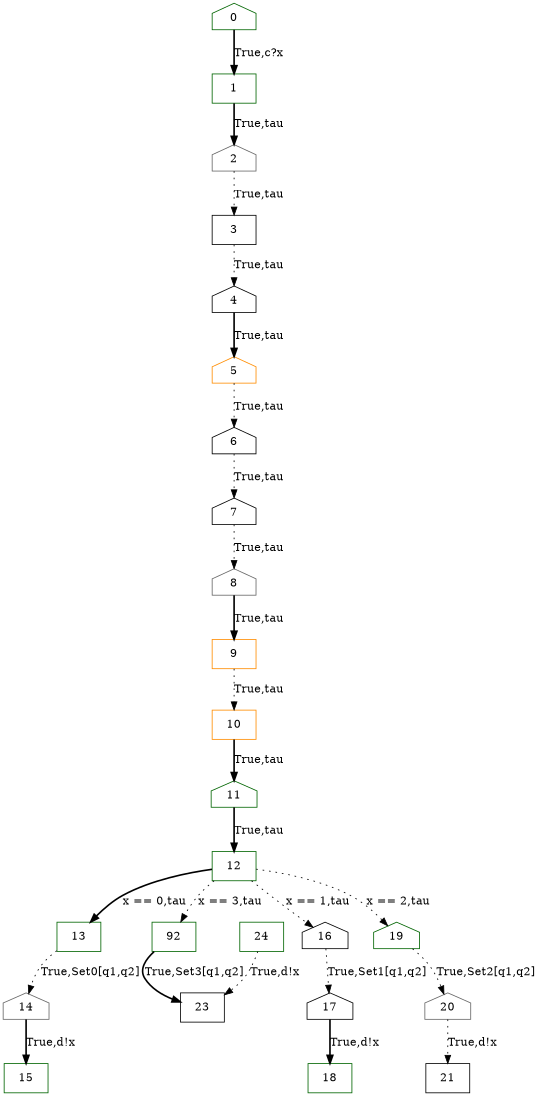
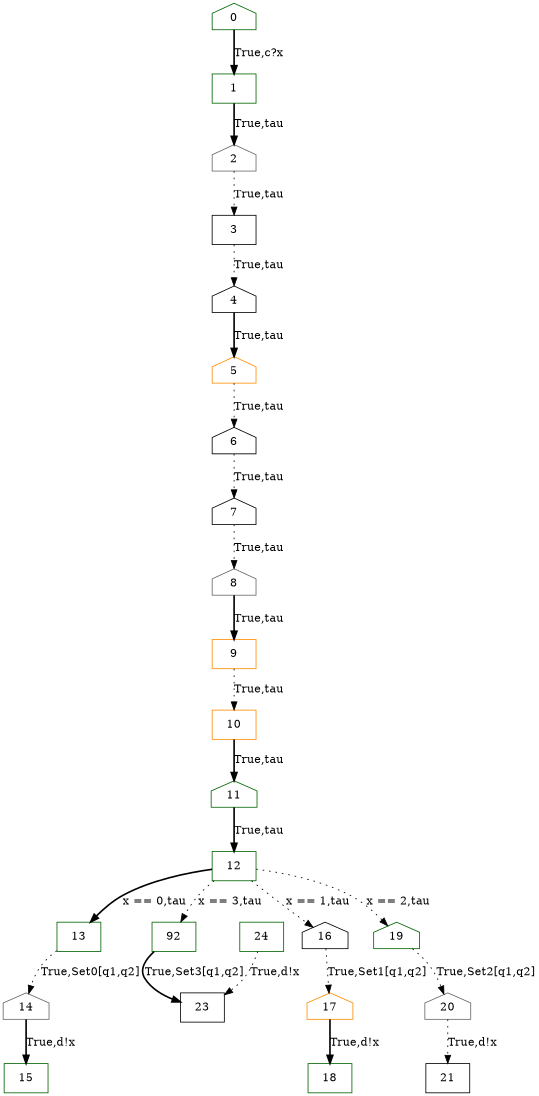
(330, 1008) -> (330, 1008)
